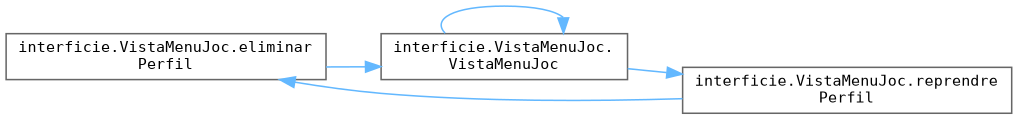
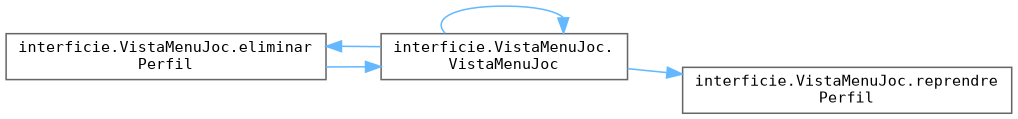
(488, 99) -> (361, 46)
